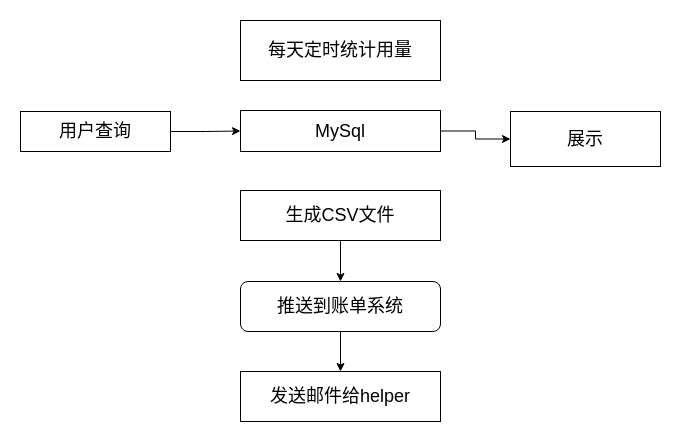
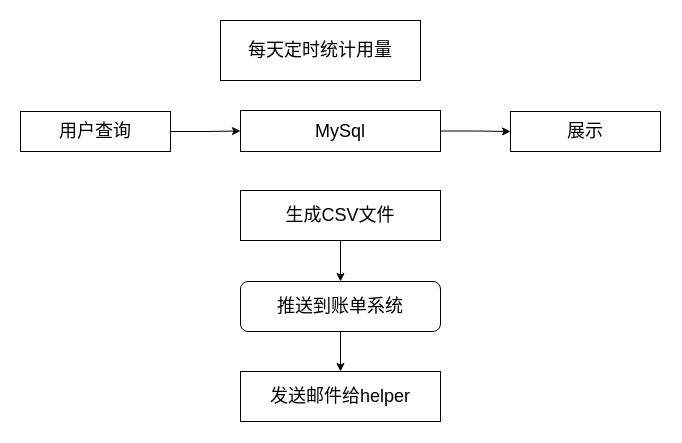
(341, 51) -> (321, 51)
(586, 139) -> (586, 132)
